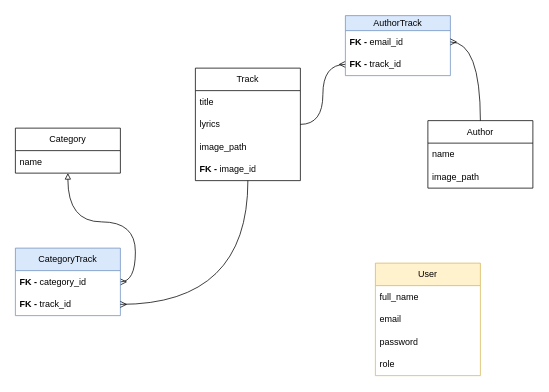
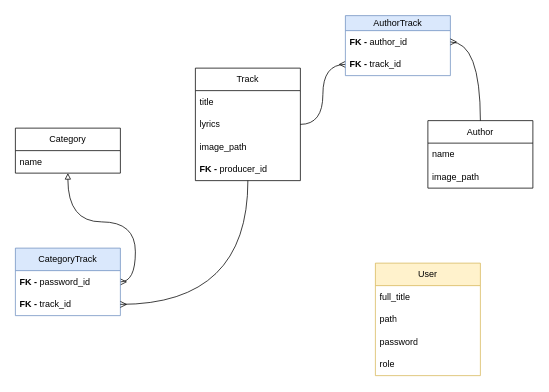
(377, 42) -> (382, 42)
(229, 169) -> (238, 169)
(58, 282) -> (58, 282)
(400, 297) -> (400, 297)
(390, 319) -> (390, 319)
